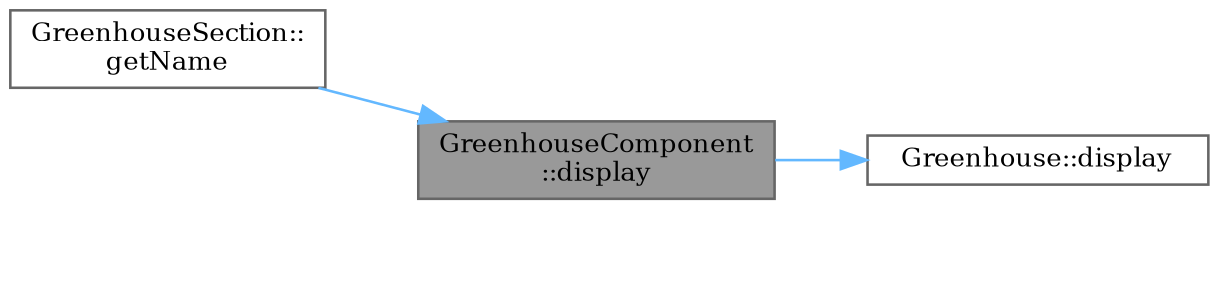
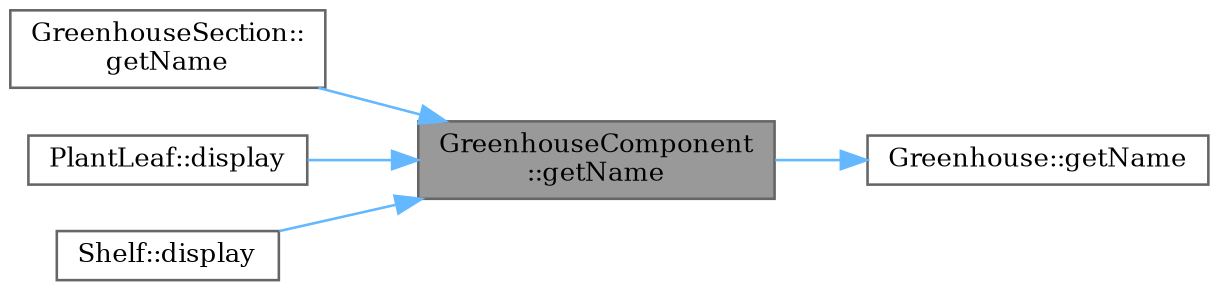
none -> (168, 160)
(596, 160) -> (596, 160)
(1038, 160) -> (1038, 160)
none -> (168, 256)
